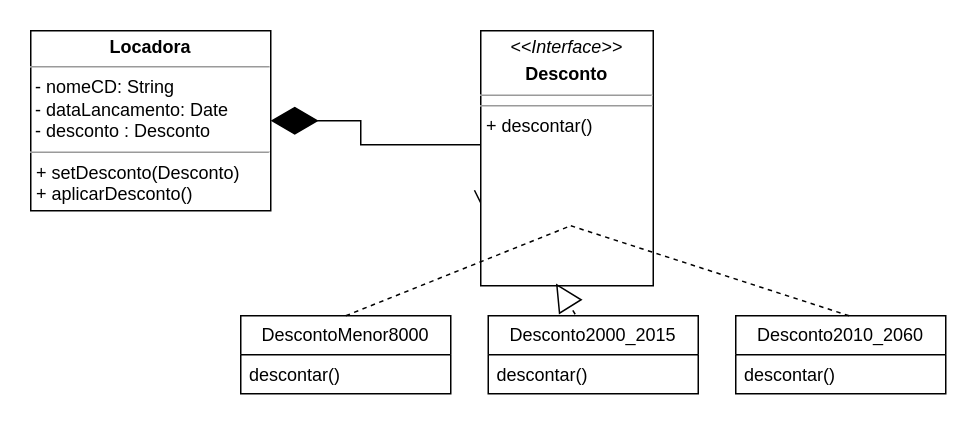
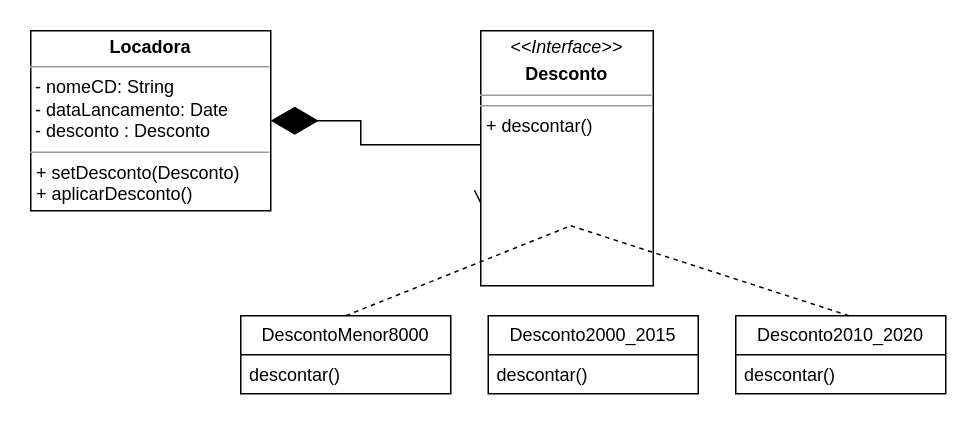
(572, 310) -> none
(841, 335) -> (841, 335)
